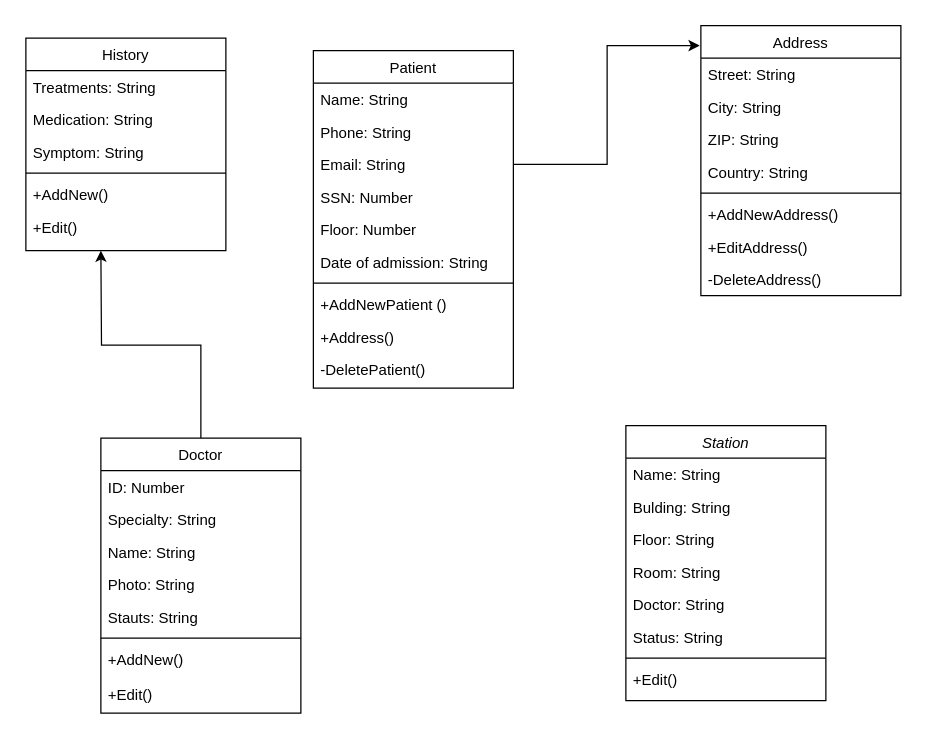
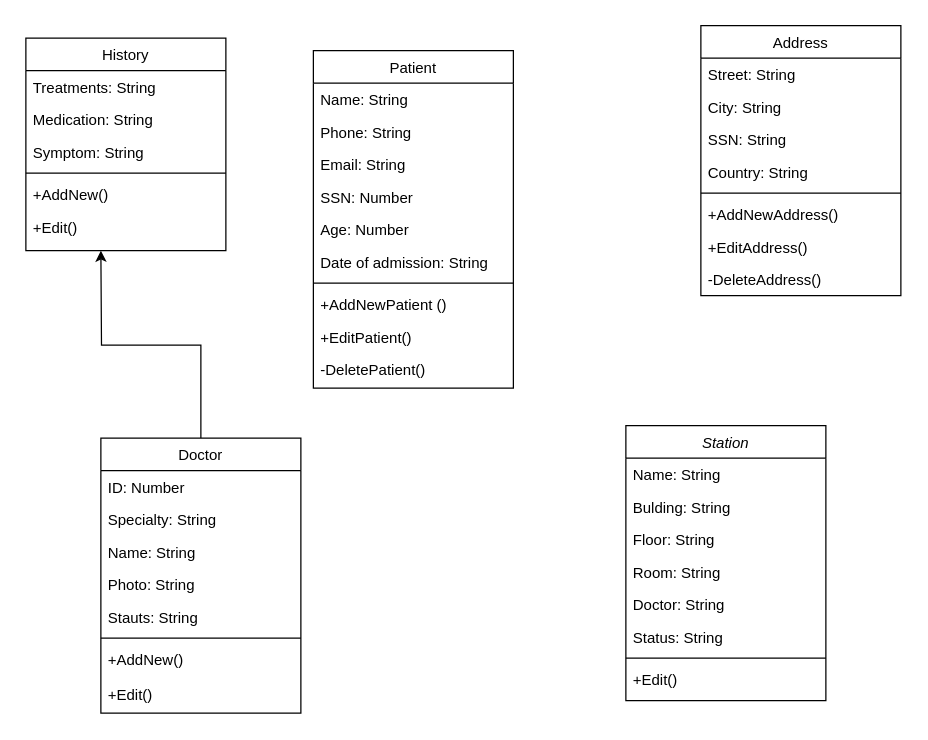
(607, 109) -> none
(748, 140) -> (748, 140)
(369, 230) -> (362, 230)
(362, 338) -> (375, 338)
